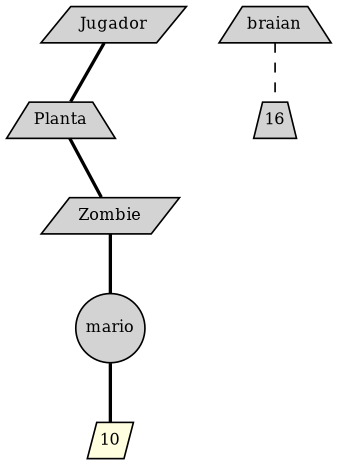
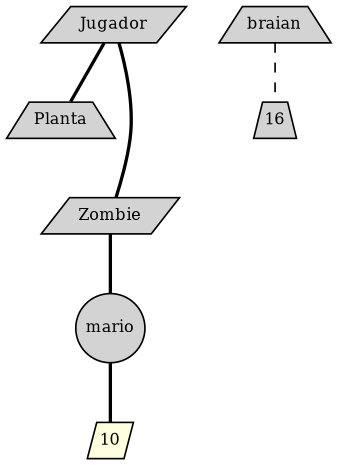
(86, 168) -> (131, 121)
